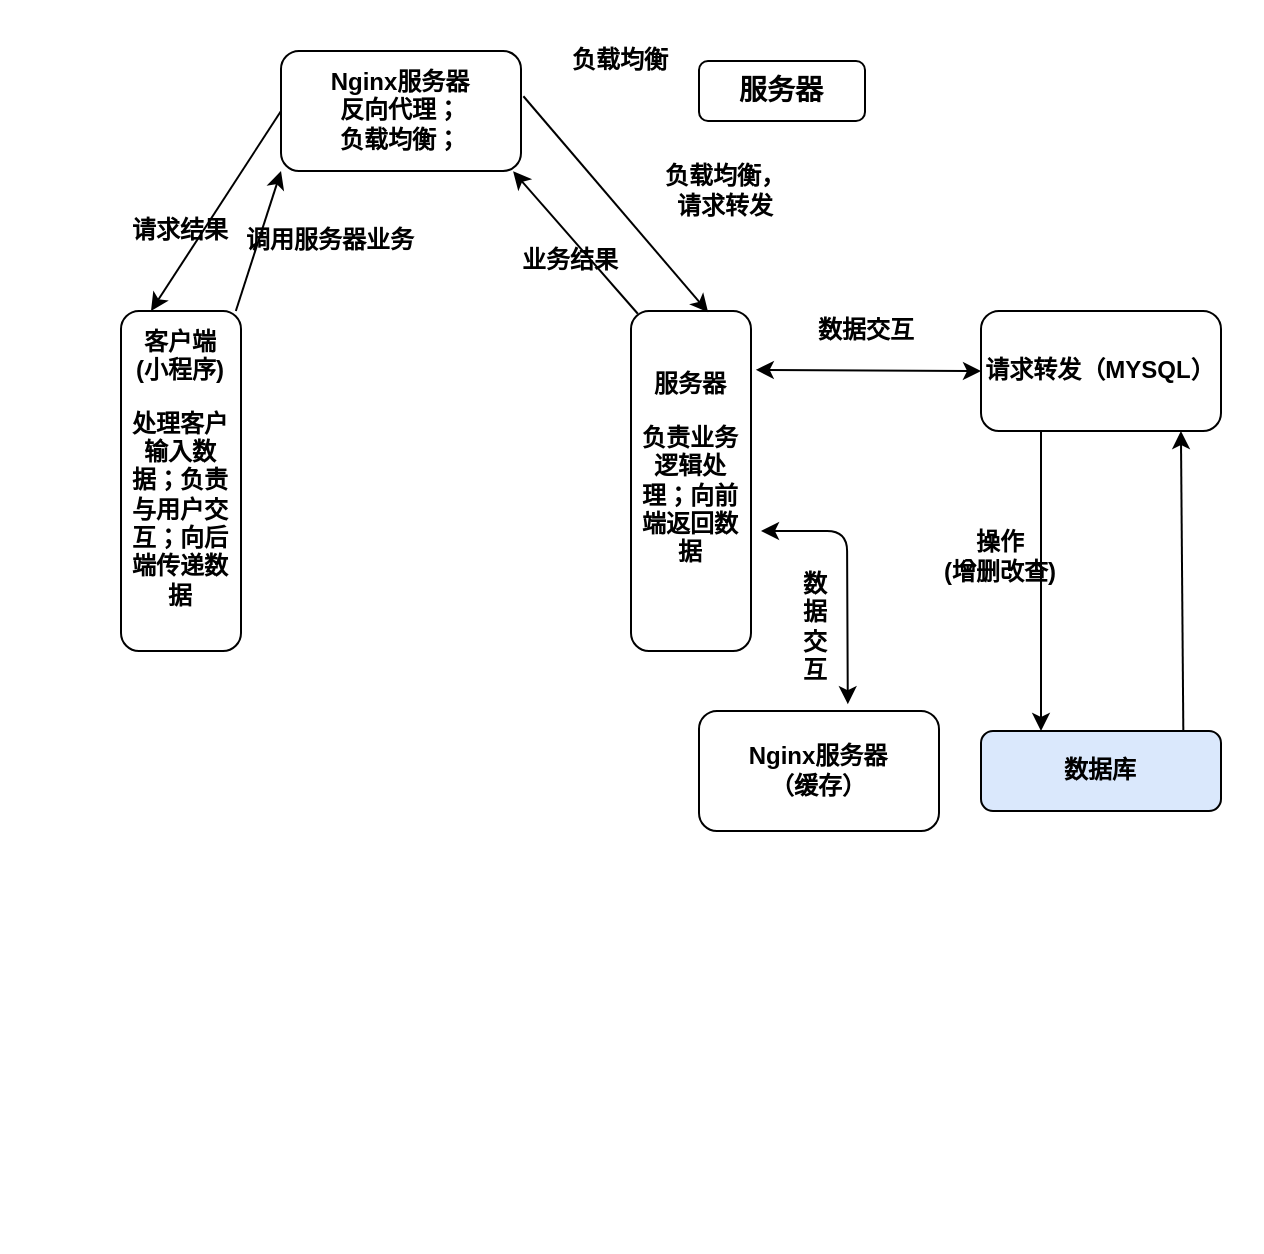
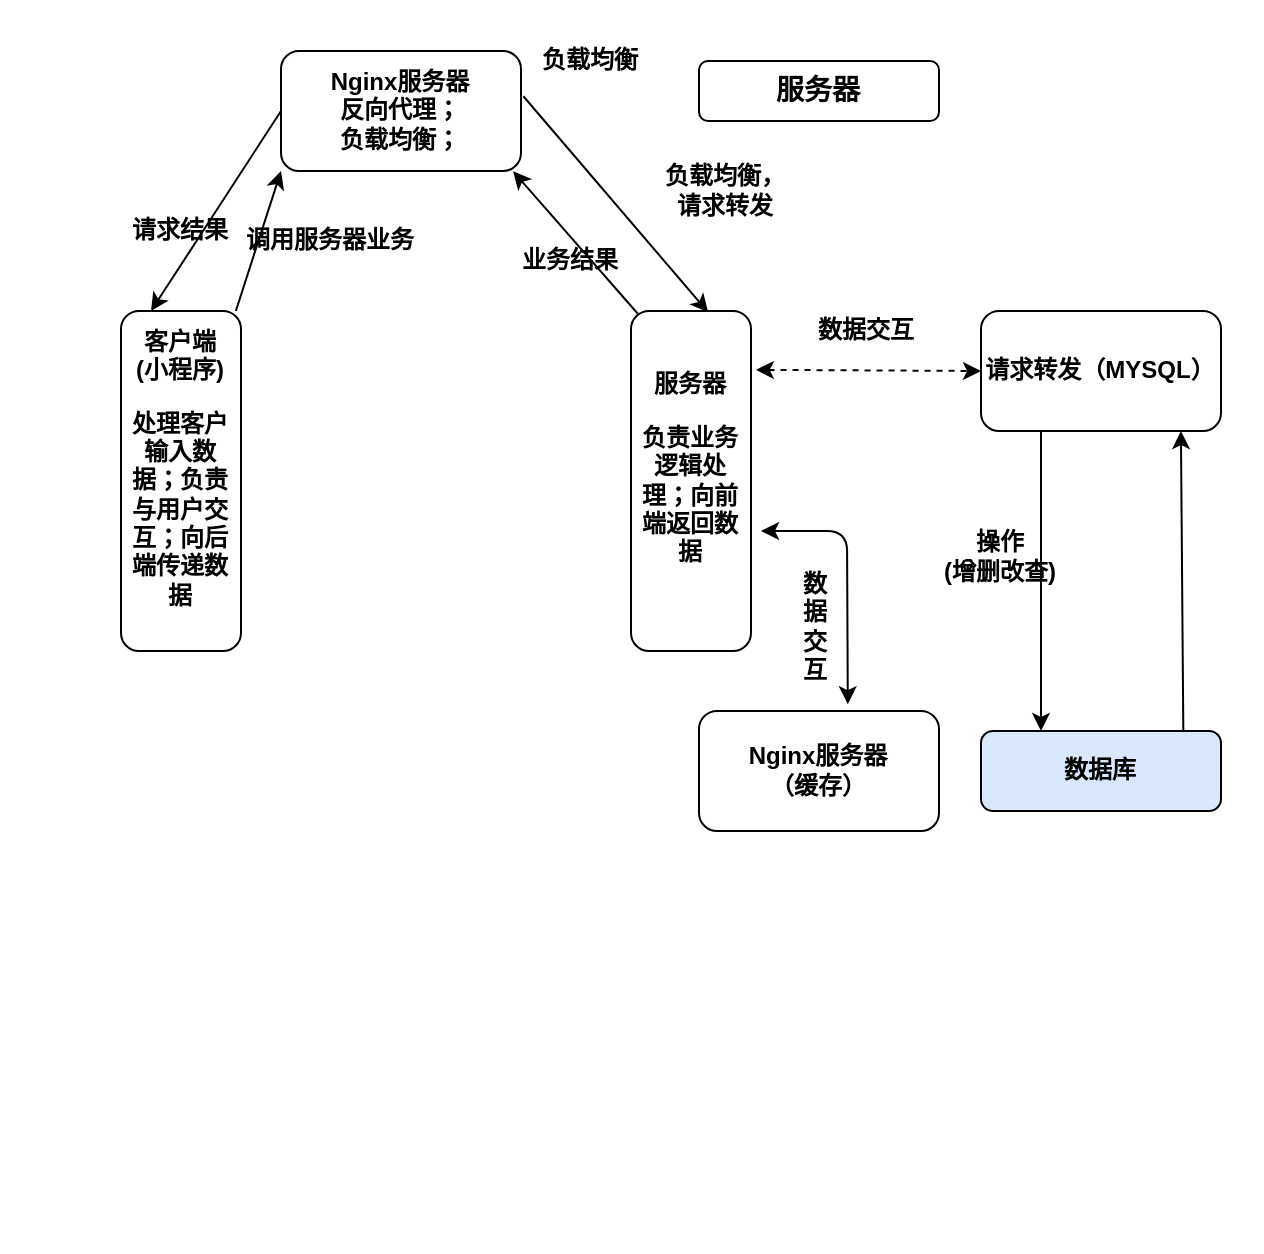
(621, 61) -> (591, 61)
(782, 91) -> (819, 91)
(866, 370) -> (866, 370)
